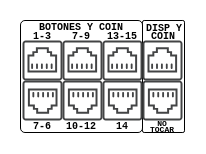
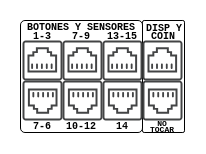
(82, 28) -> (82, 28)
